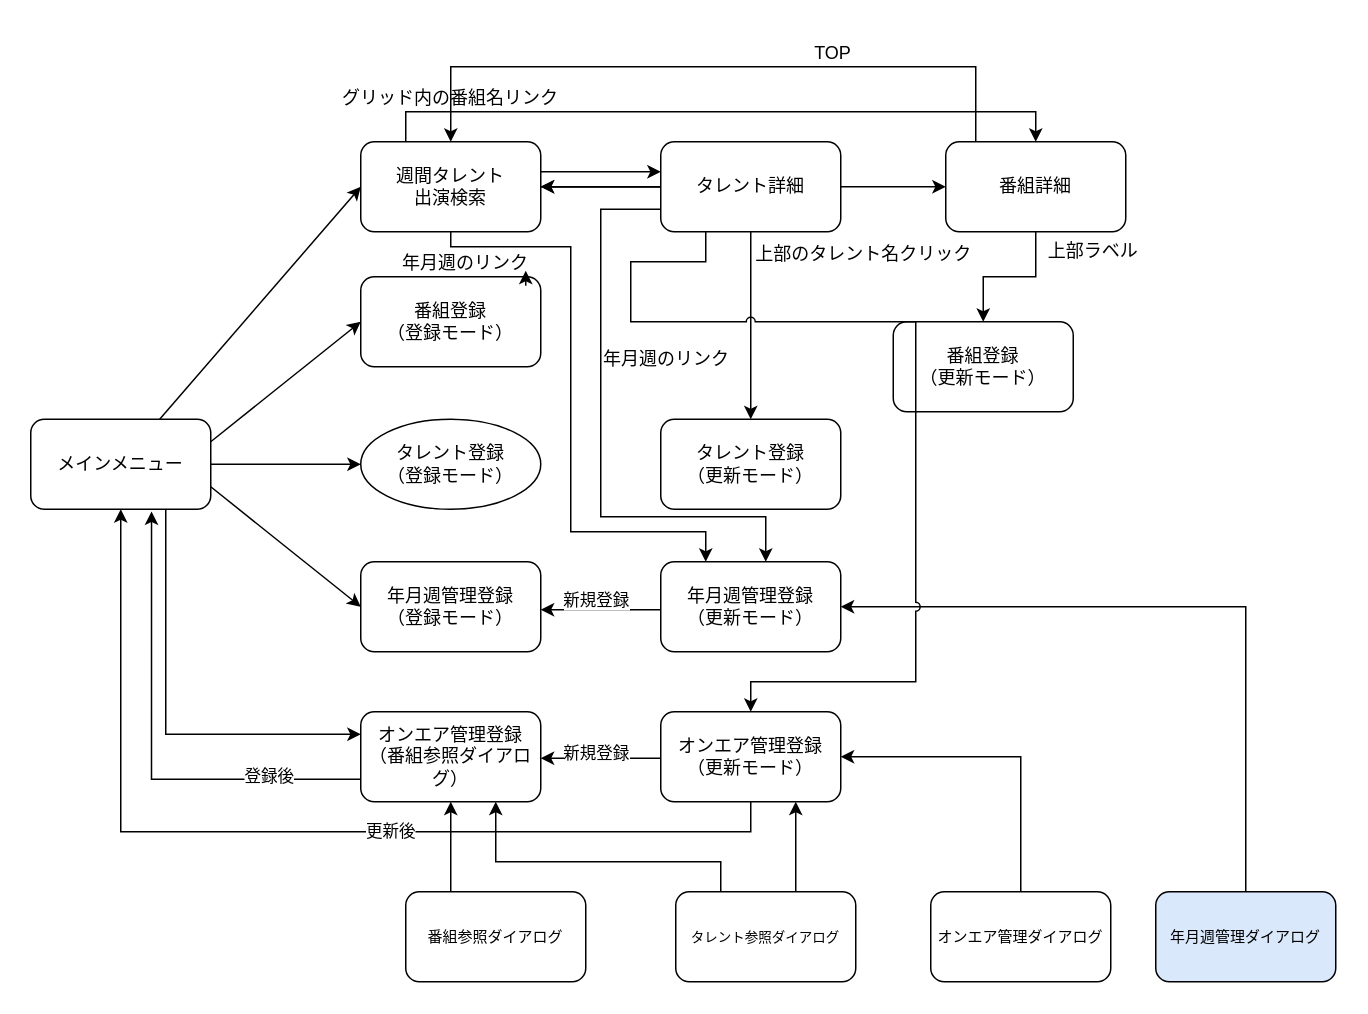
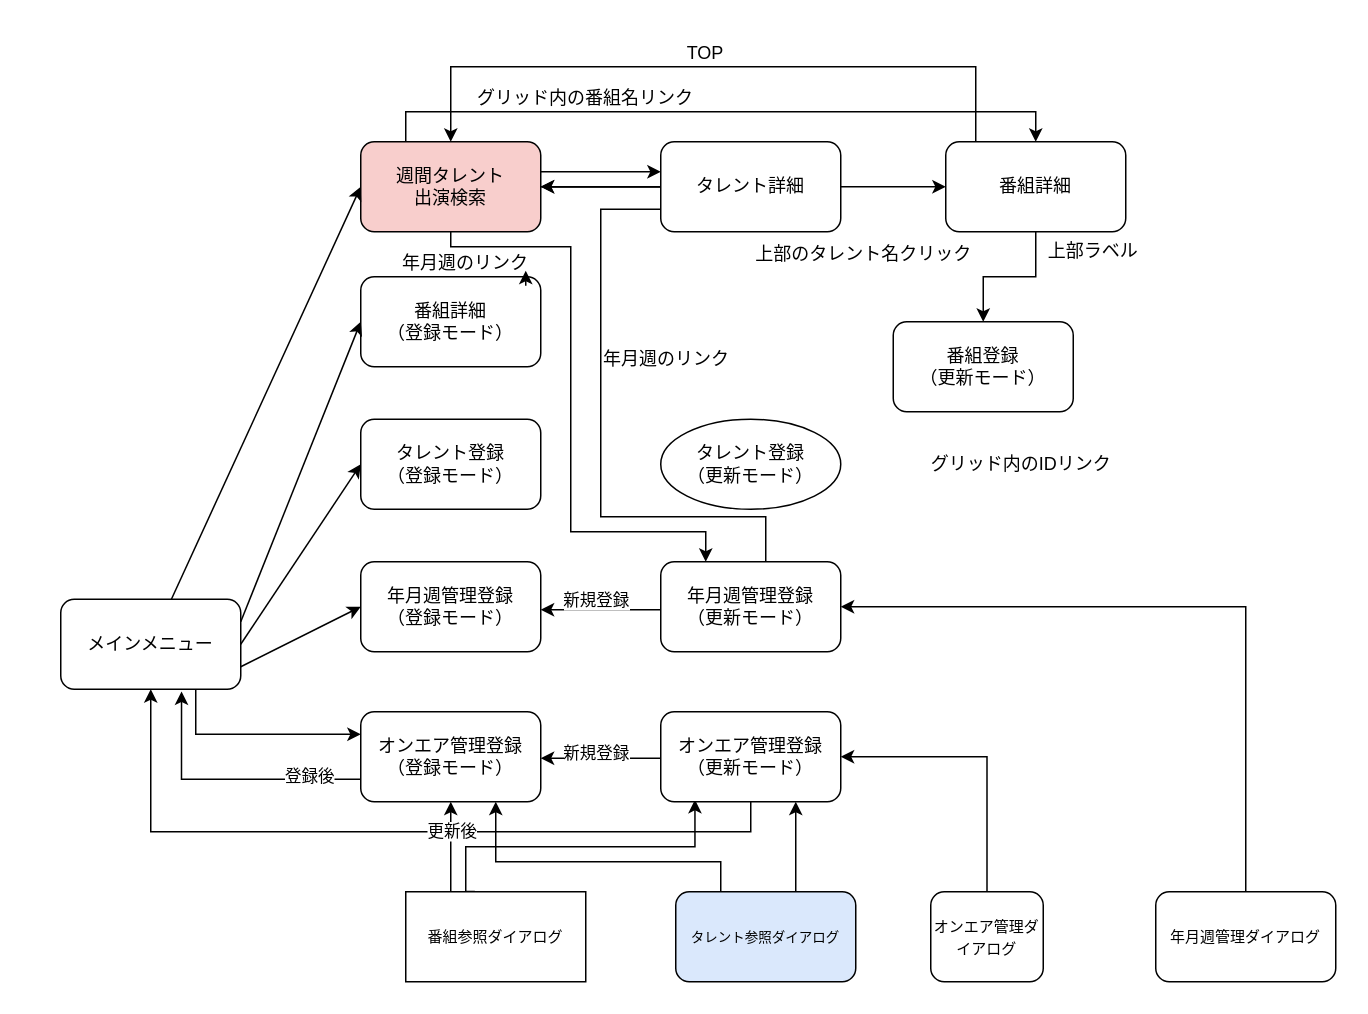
(833, 53) -> (706, 53)
(451, 98) -> (586, 98)
(451, 187) -> (451, 187)
(751, 320) -> none
(451, 322) -> (451, 322)
(121, 464) -> (151, 644)
(451, 464) -> (451, 464)
(751, 464) -> (751, 464)
none -> (1021, 464)
(766, 550) -> (766, 554)
(916, 593) -> none
(451, 757) -> (451, 757)
none -> (576, 847)
(496, 937) -> (496, 937)
(766, 937) -> (766, 937)
(1021, 937) -> (987, 937)
(1246, 937) -> (1246, 937)
